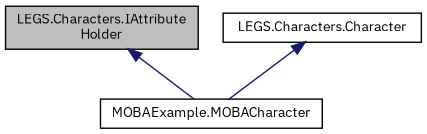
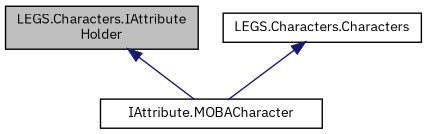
(322, 28) -> (322, 28)
(211, 114) -> (211, 114)
